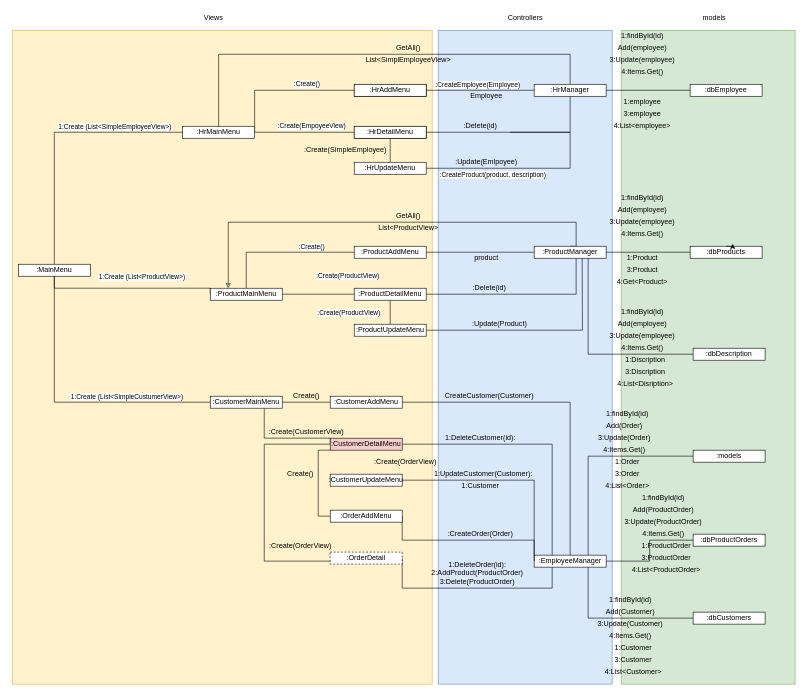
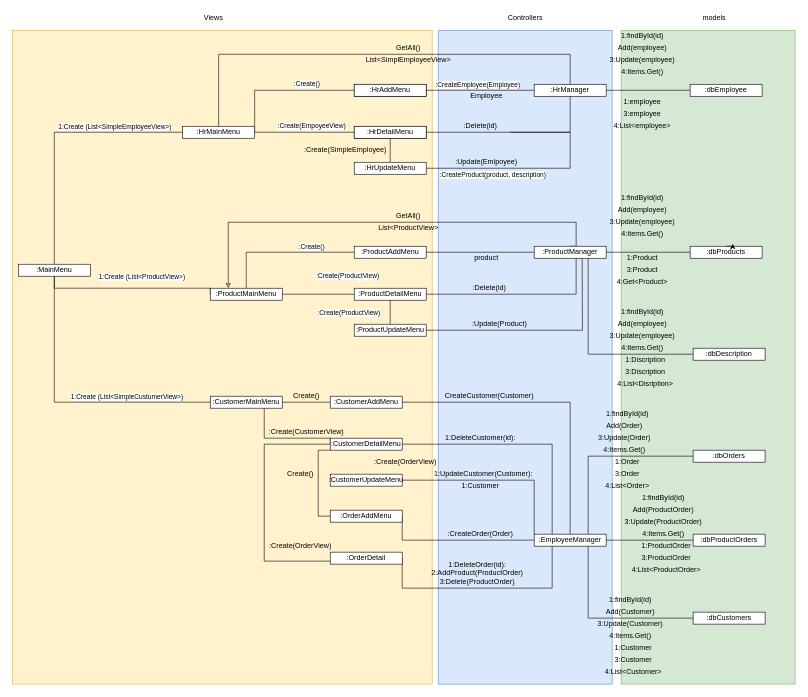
(366, 444) -> (366, 444)
(729, 456) -> (729, 456)
(366, 558) -> (366, 558)
(570, 561) -> (570, 540)
